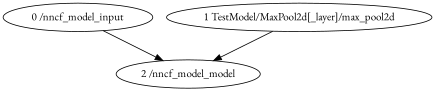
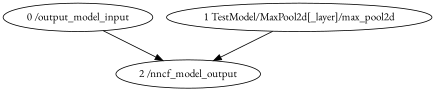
(78, 17) -> (78, 17)
(188, 74) -> (188, 74)
